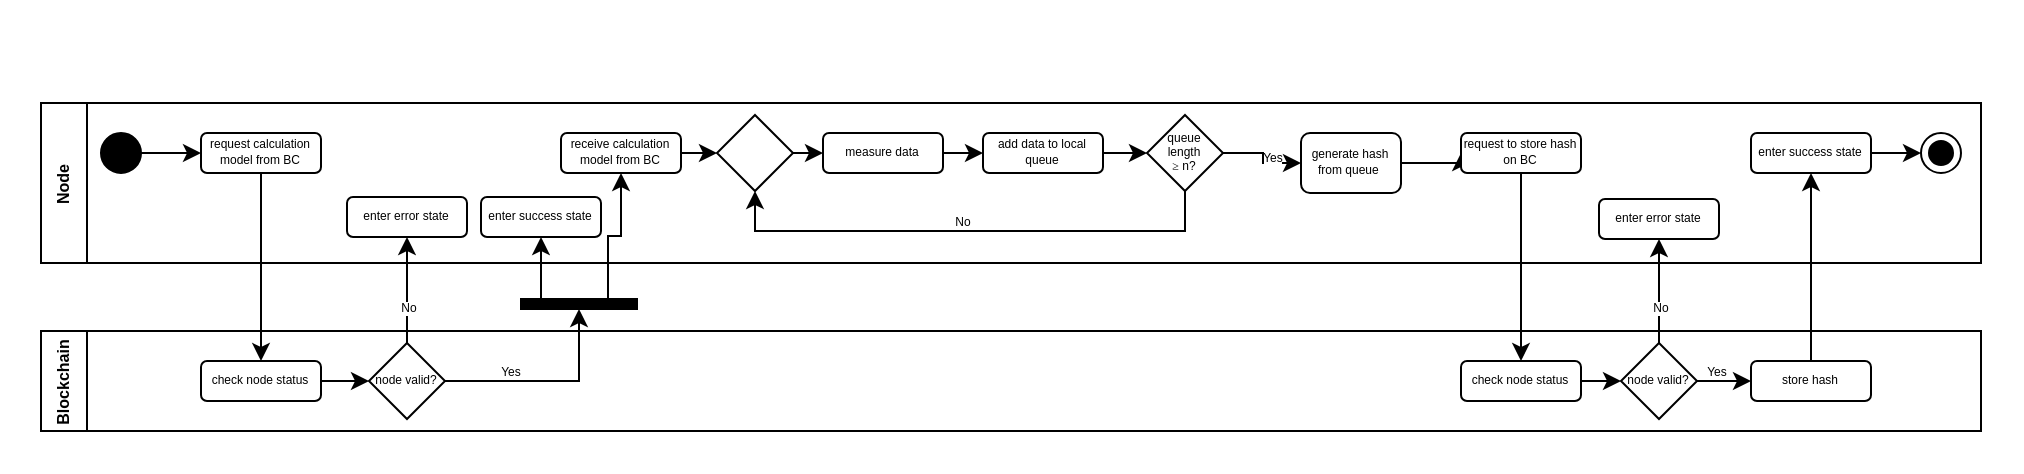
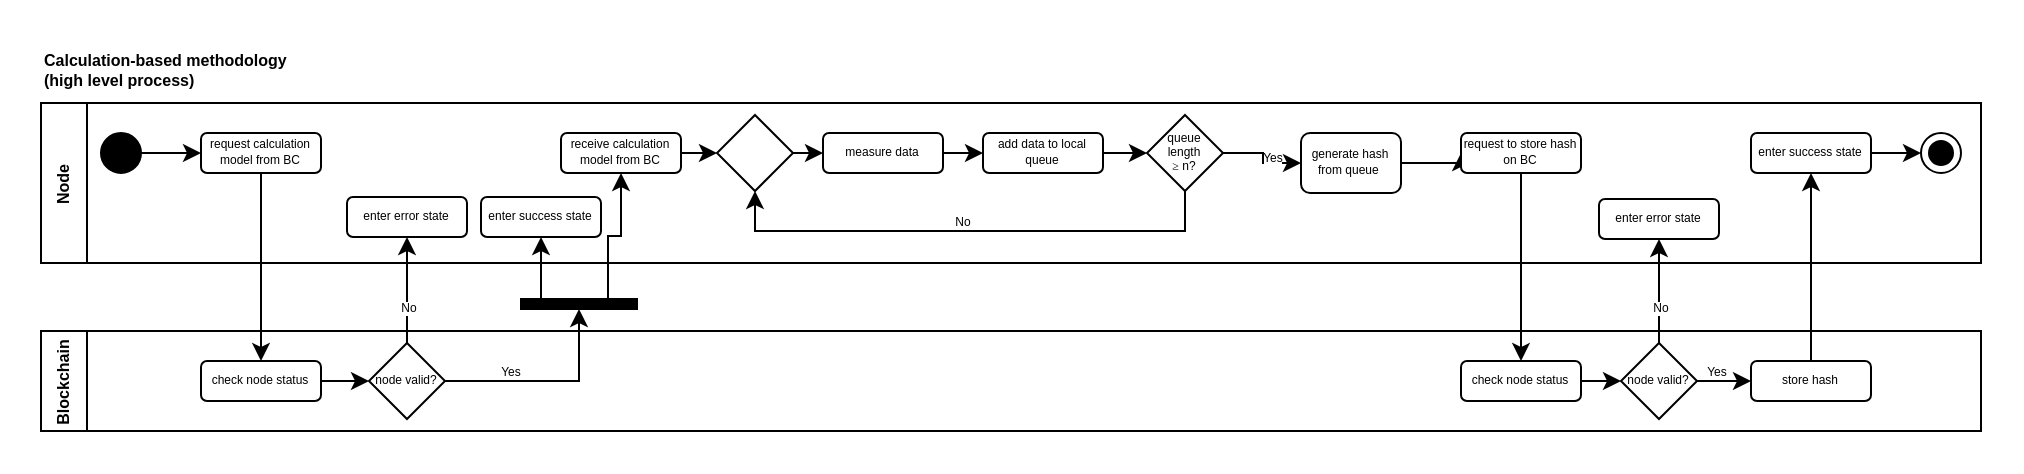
none -> (191, 71)
